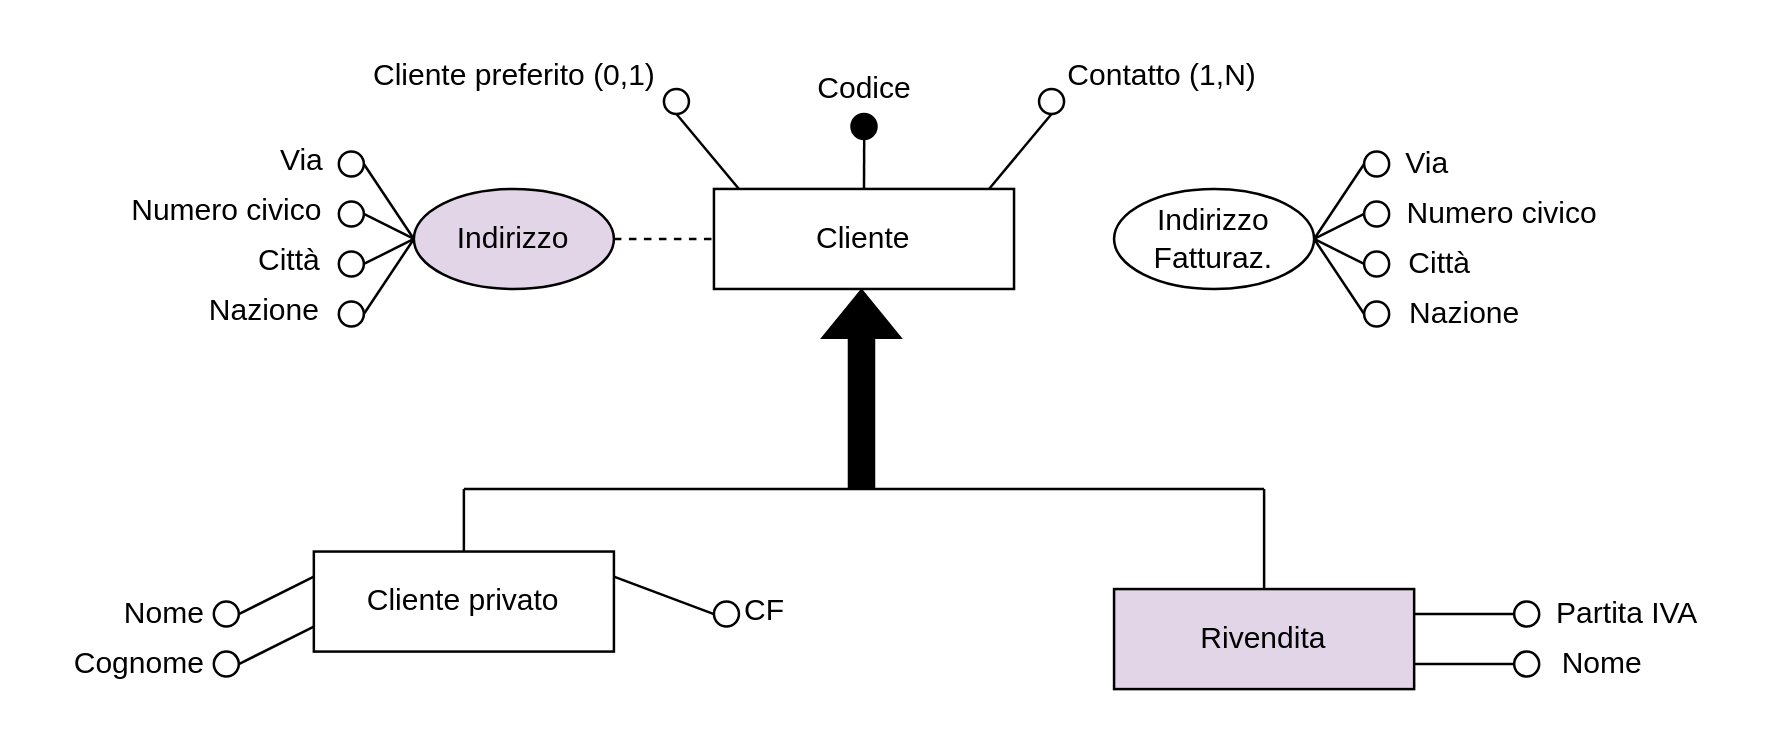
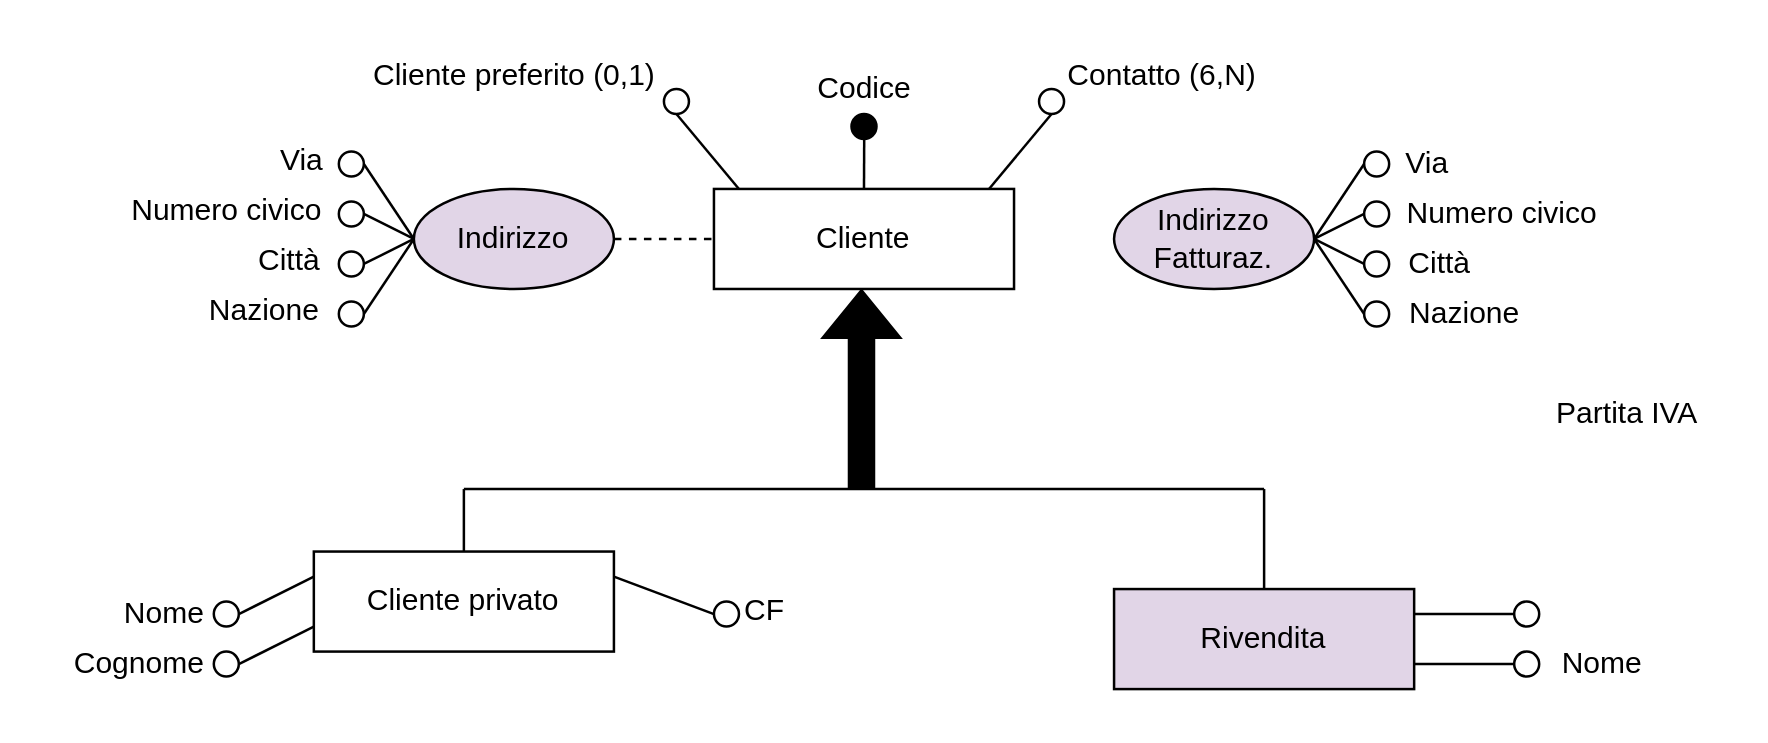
(1163, 76) -> (1163, 76)
(1214, 239) -> (1214, 239)
(1626, 614) -> (1626, 414)
